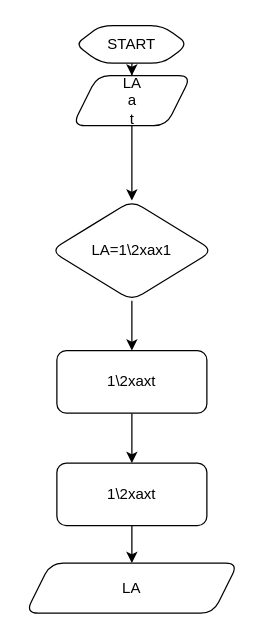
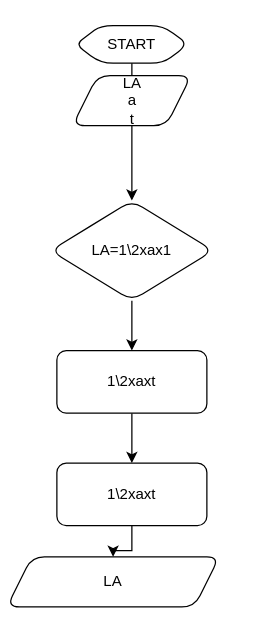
(132, 66) -> (132, 69)
(132, 588) -> (113, 582)
